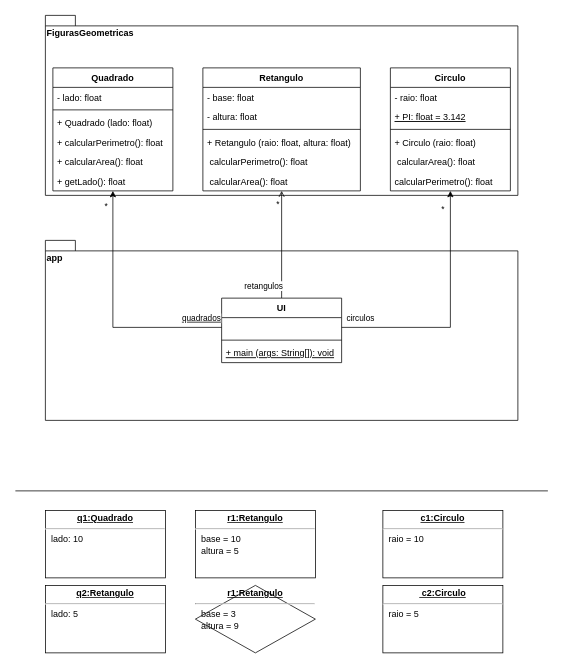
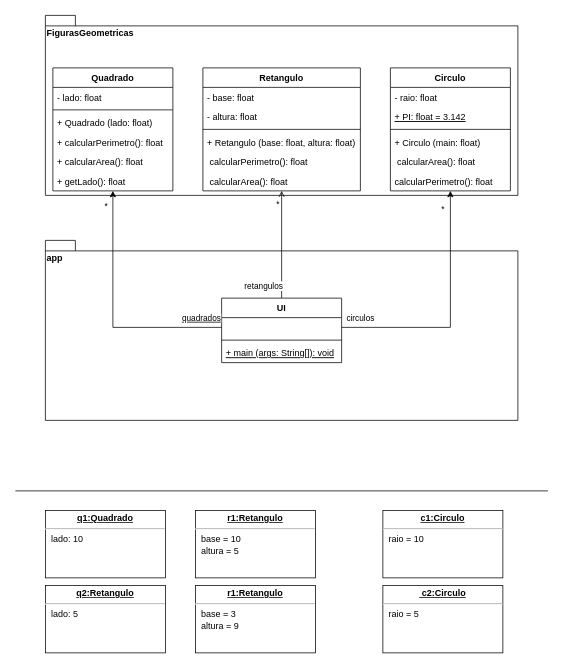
(293, 143) -> (294, 143)
(443, 143) -> (443, 143)
(255, 619) -> (255, 619)
